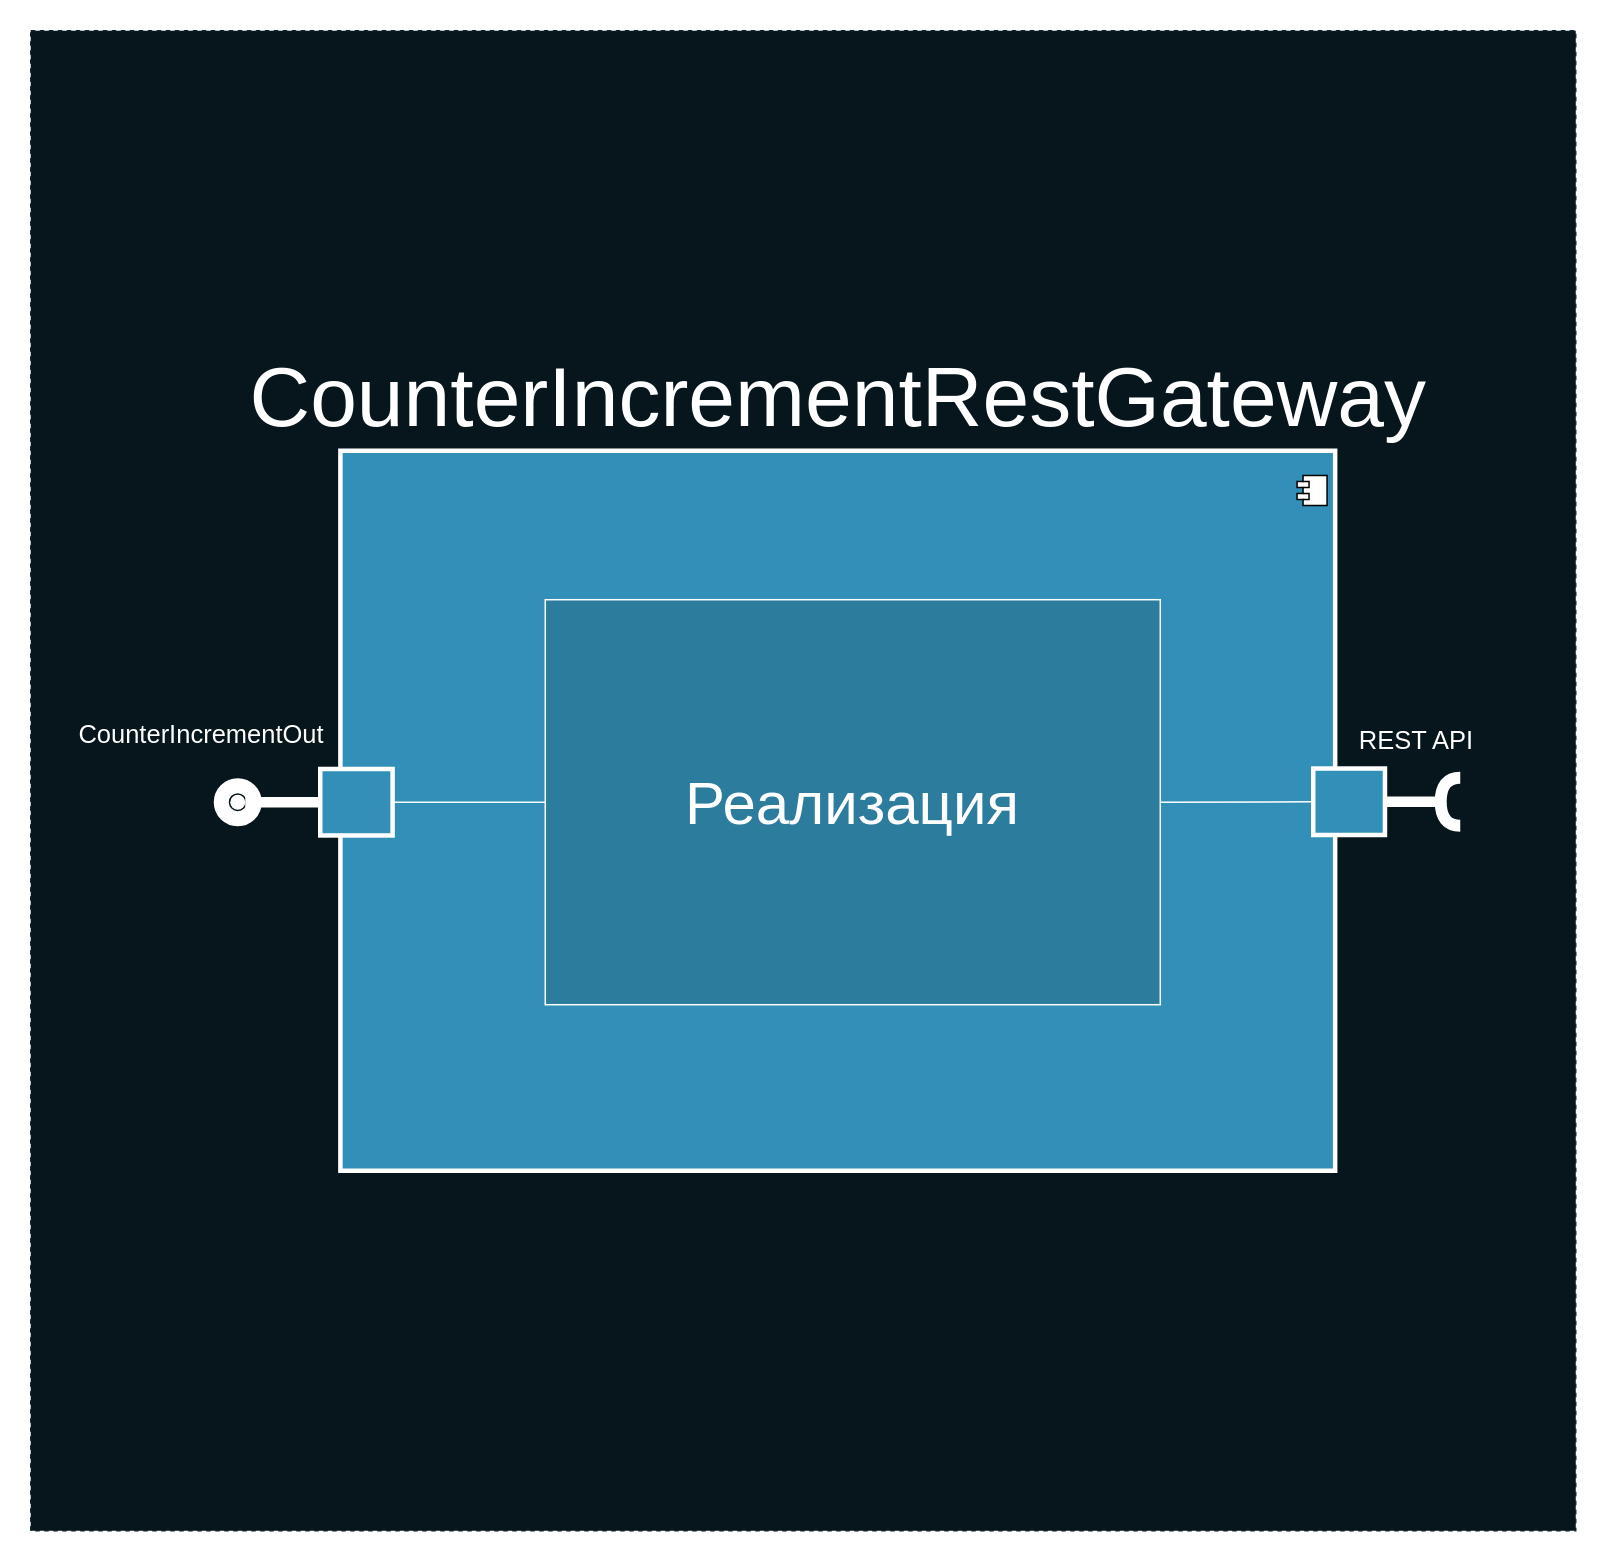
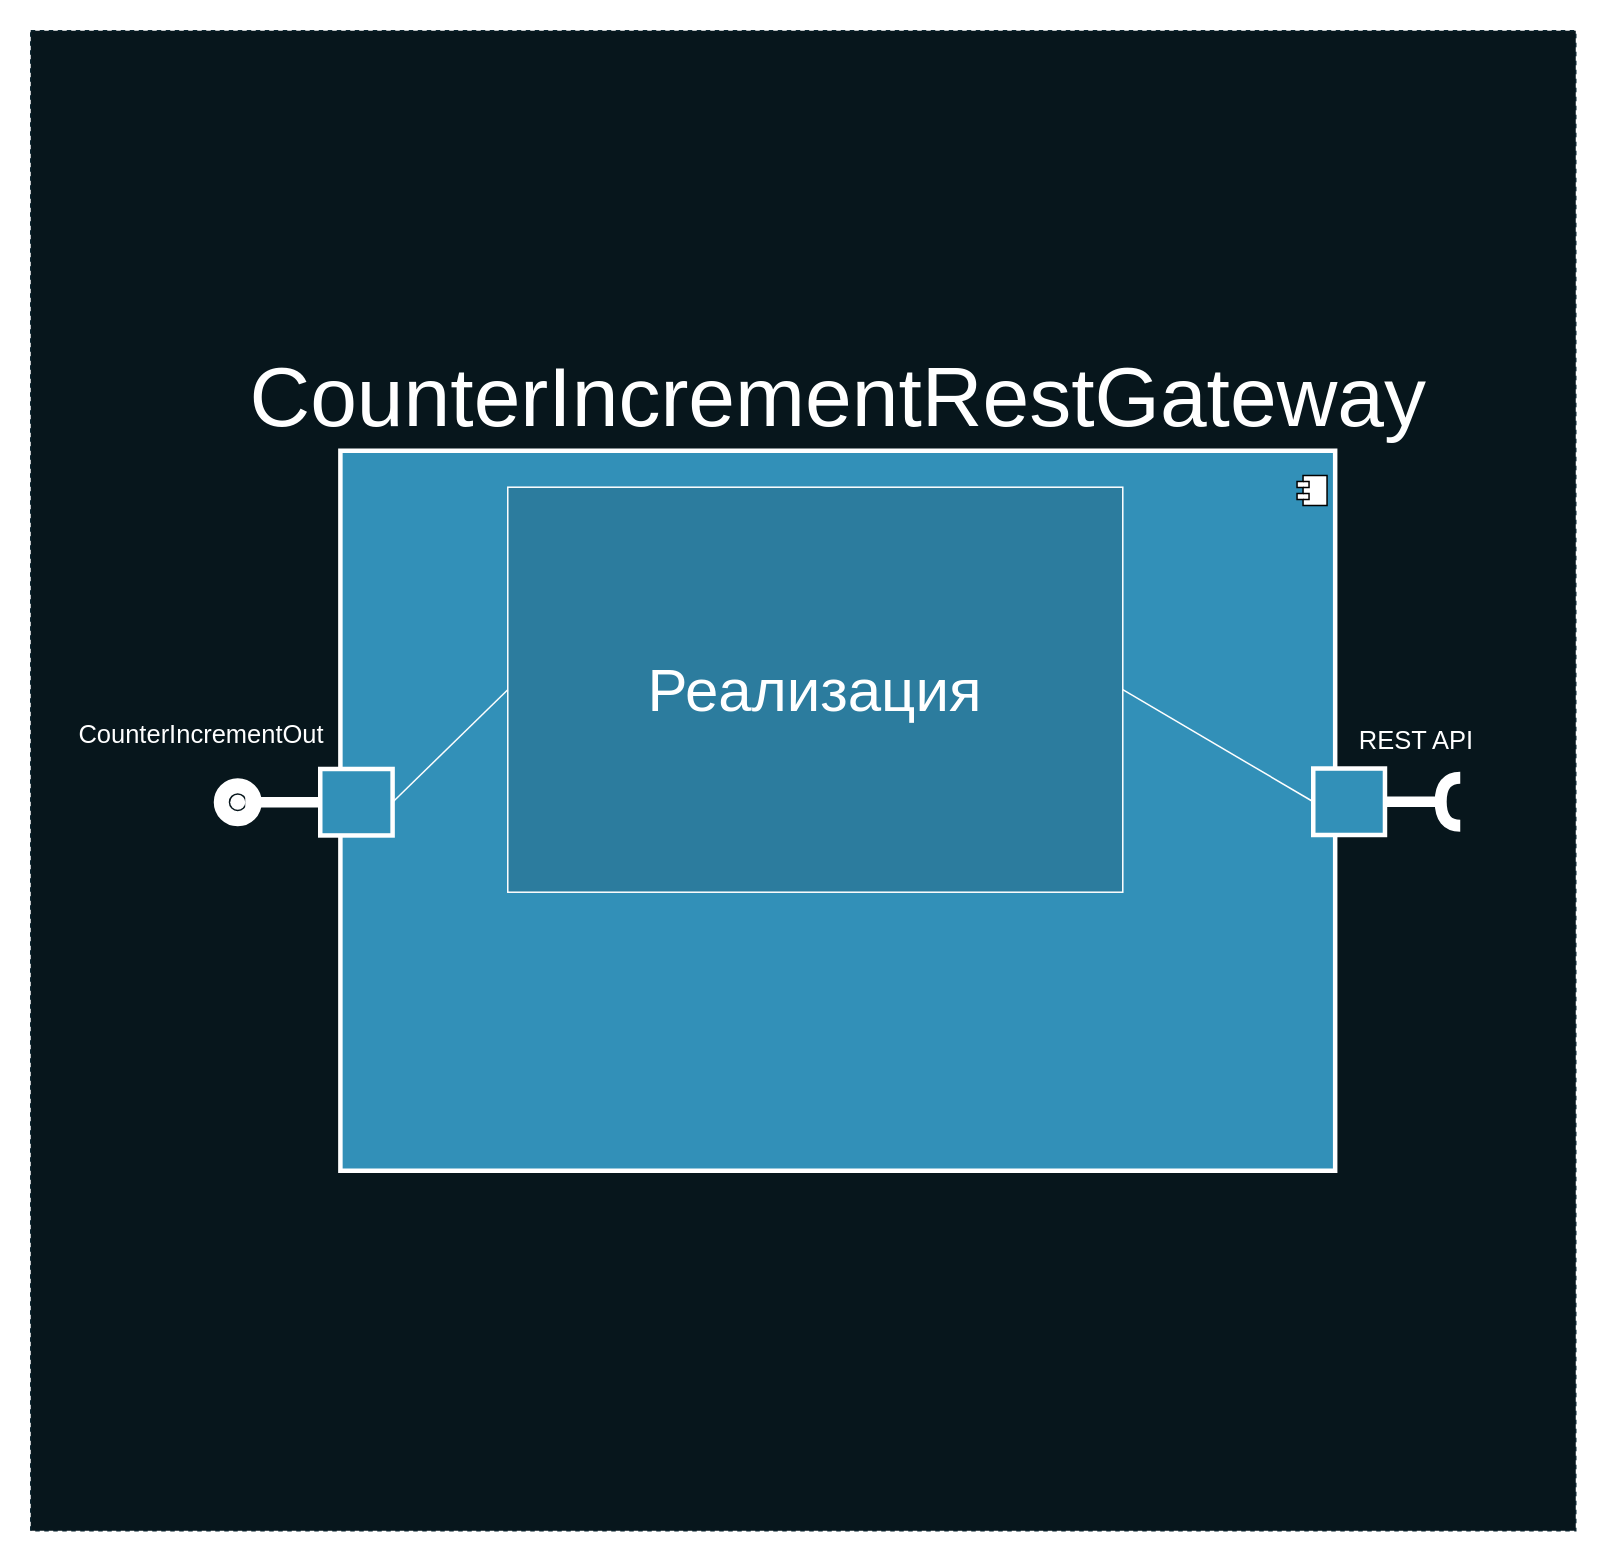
(853, 802) -> (815, 690)
